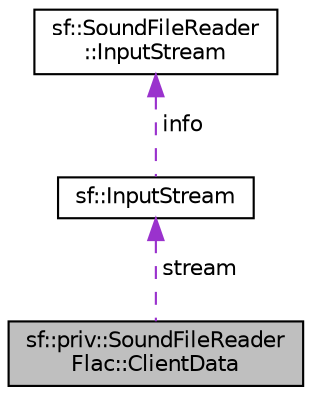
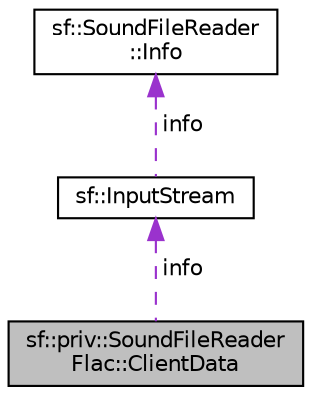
(156, 42) -> (156, 42)
(197, 270) -> (180, 270)
